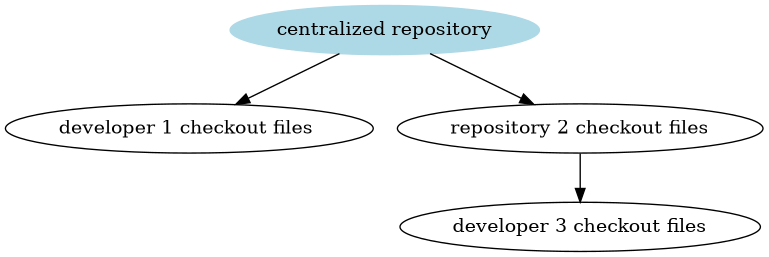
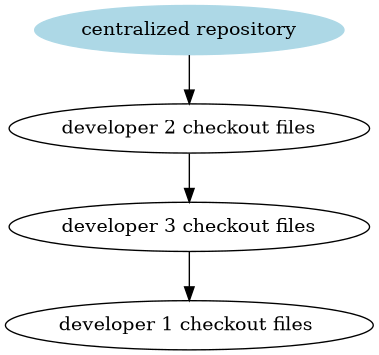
(294, 76) -> (189, 269)
(580, 128) -> (189, 128)
